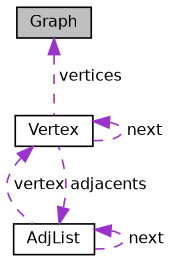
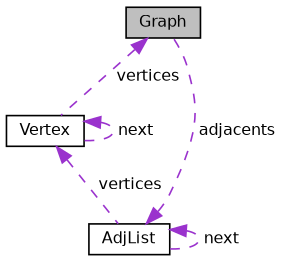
(65, 177) -> (194, 127)
(37, 185) -> (129, 185)
